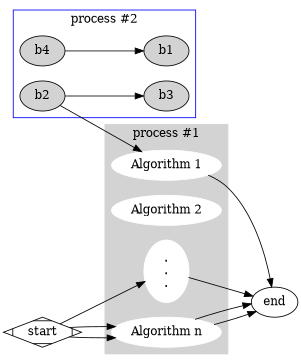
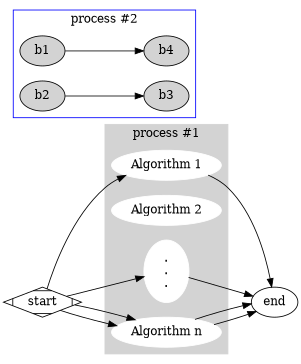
(100, 51) -> (100, 51)
(97, 127) -> (73, 228)
